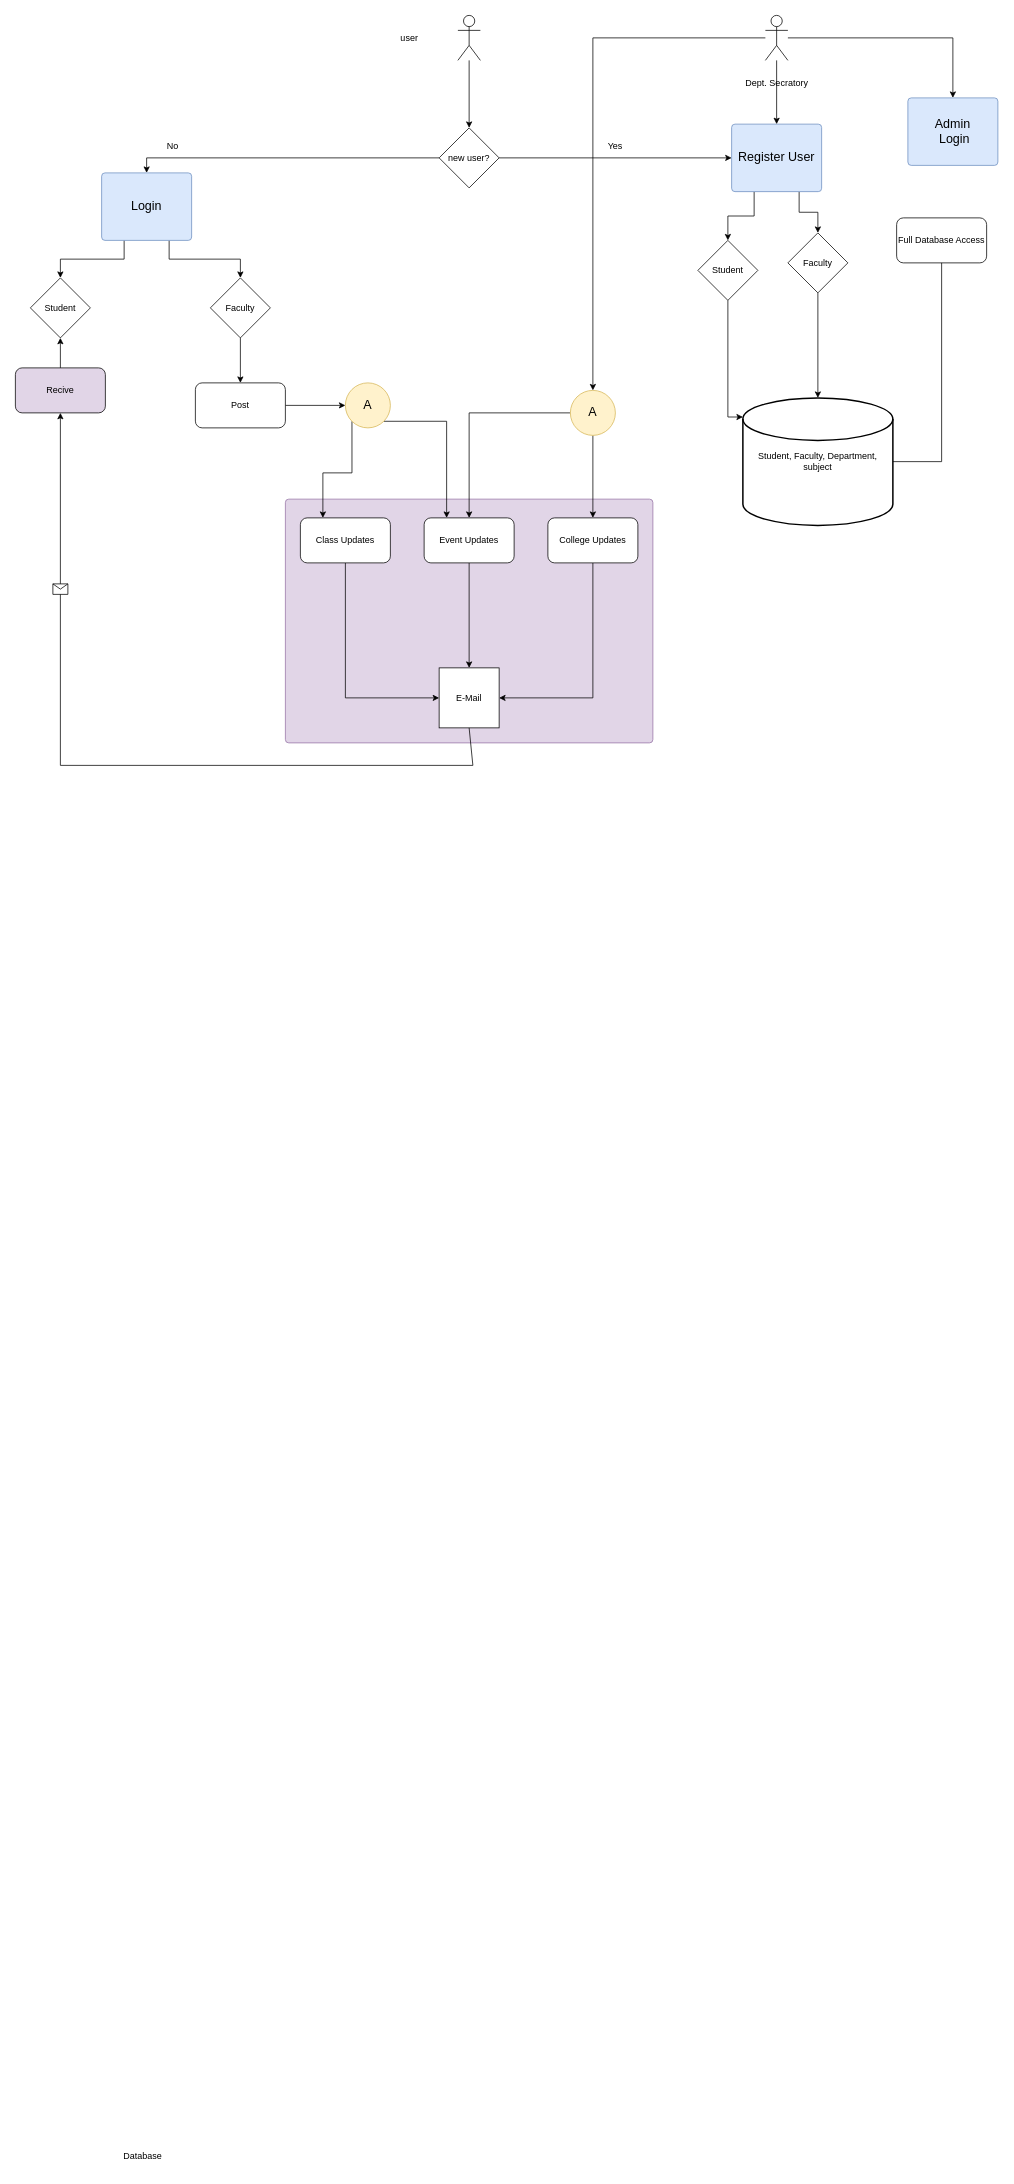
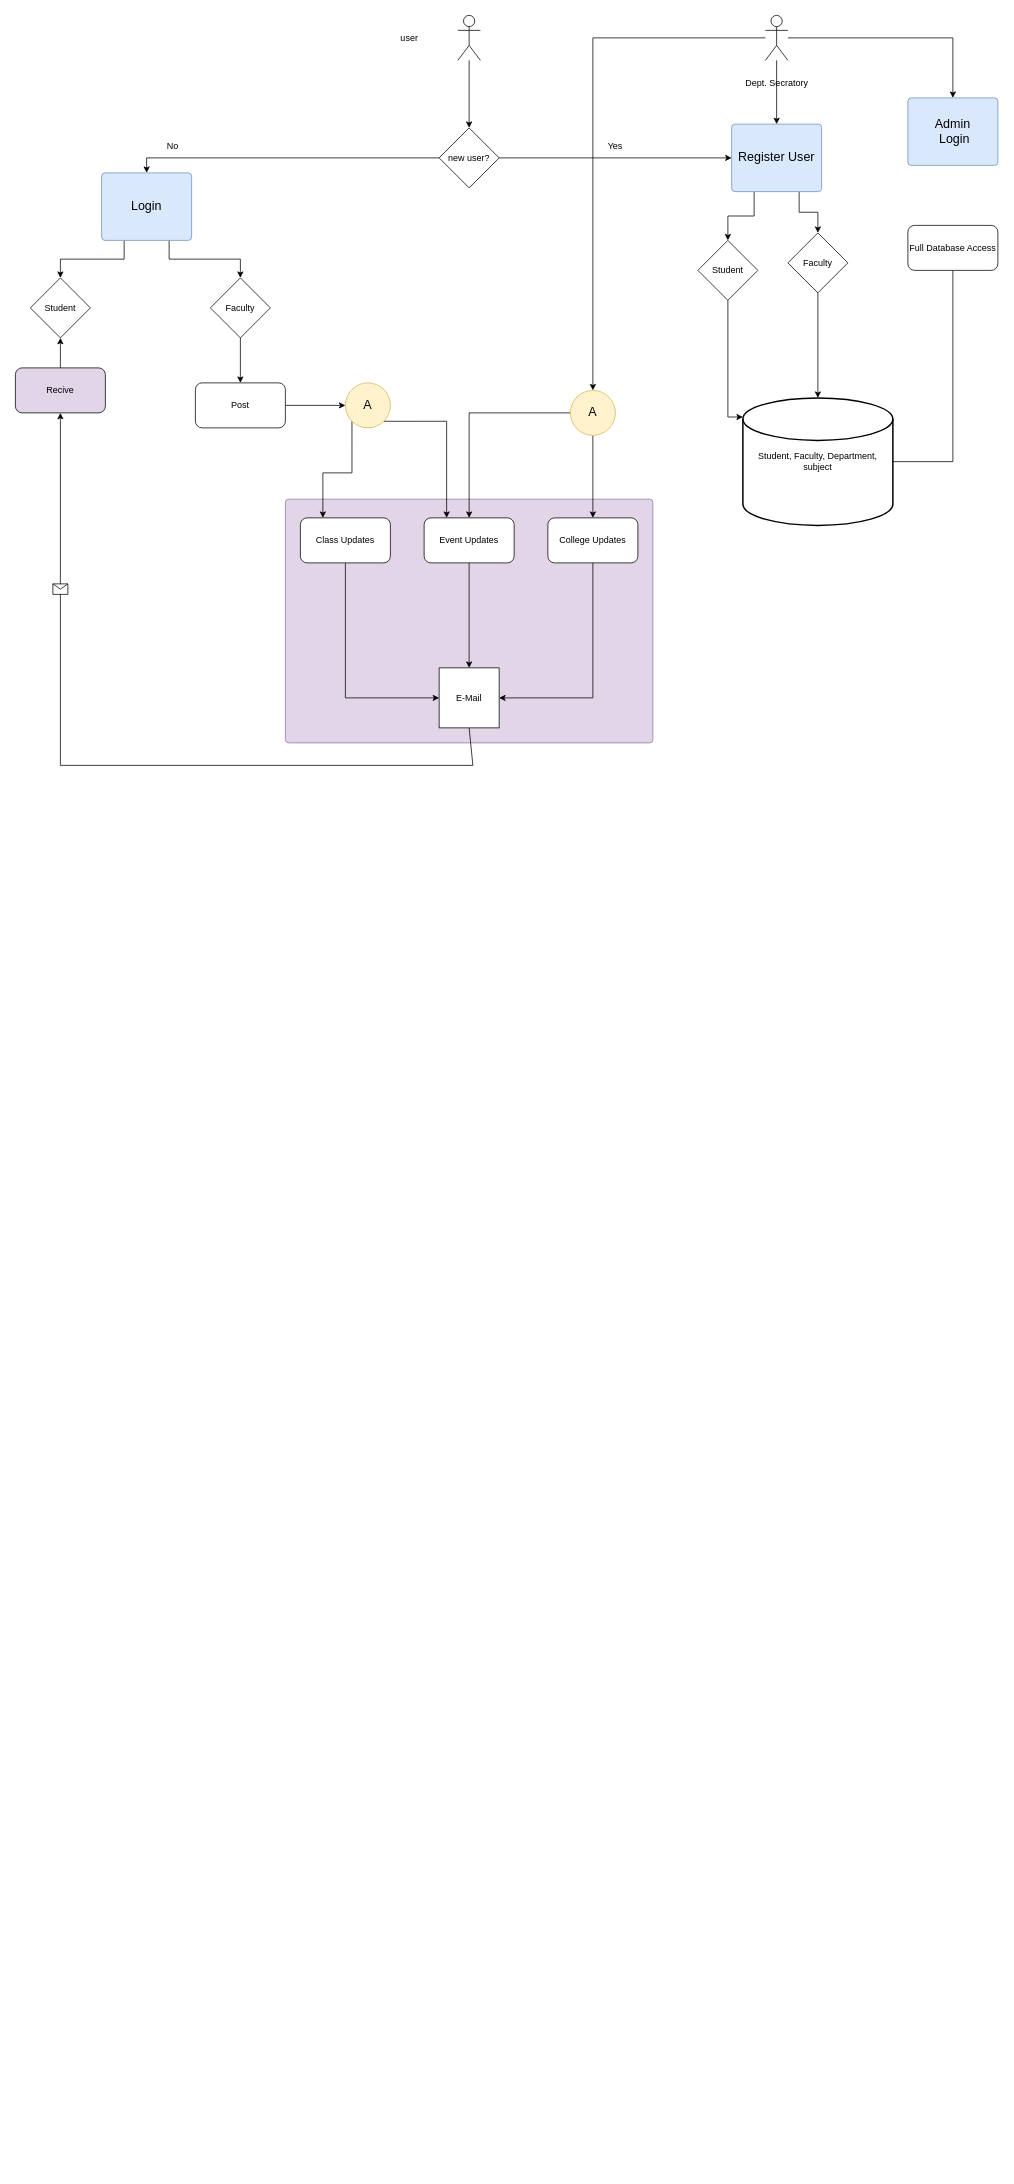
(942, 240) -> (953, 248)
(143, 2157) -> none
